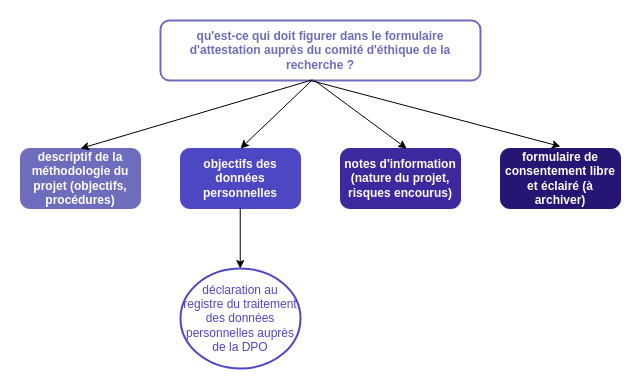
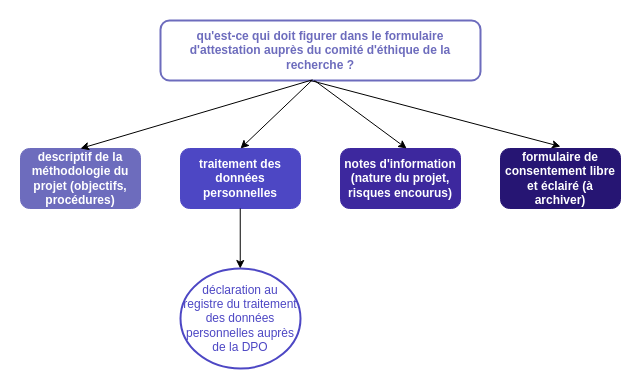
(241, 179) -> (241, 179)
